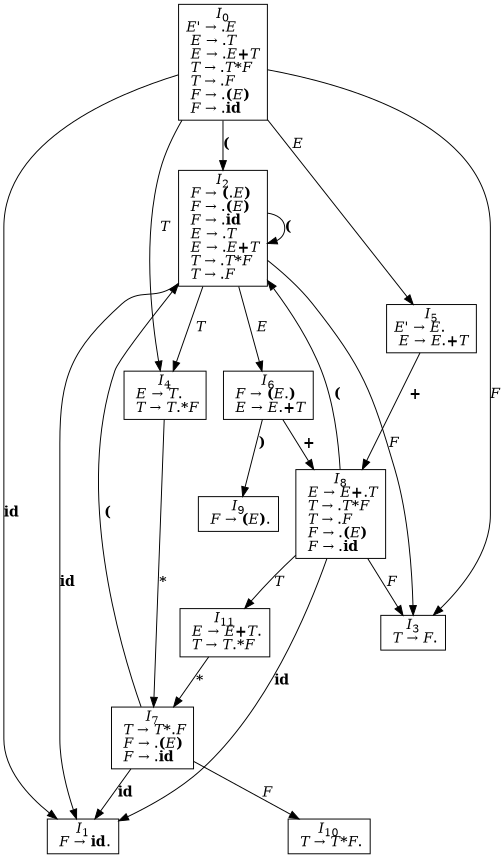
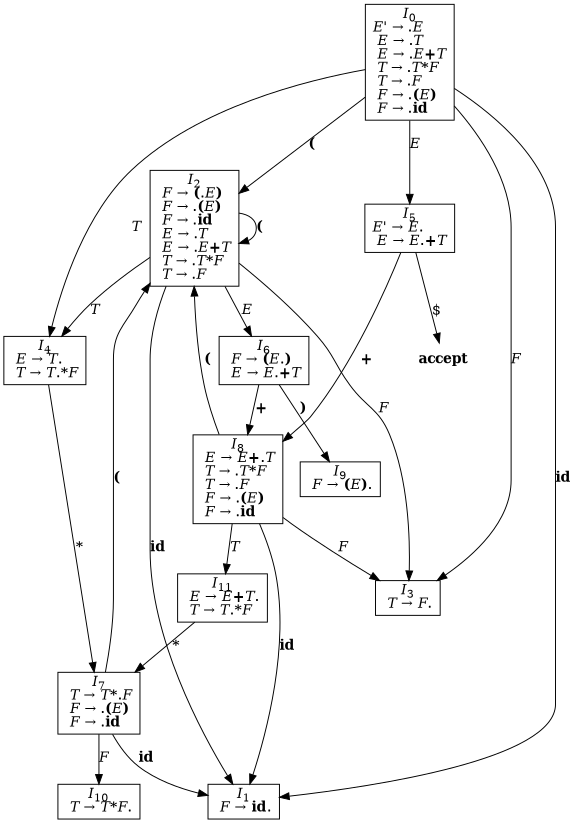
none -> (444, 361)
